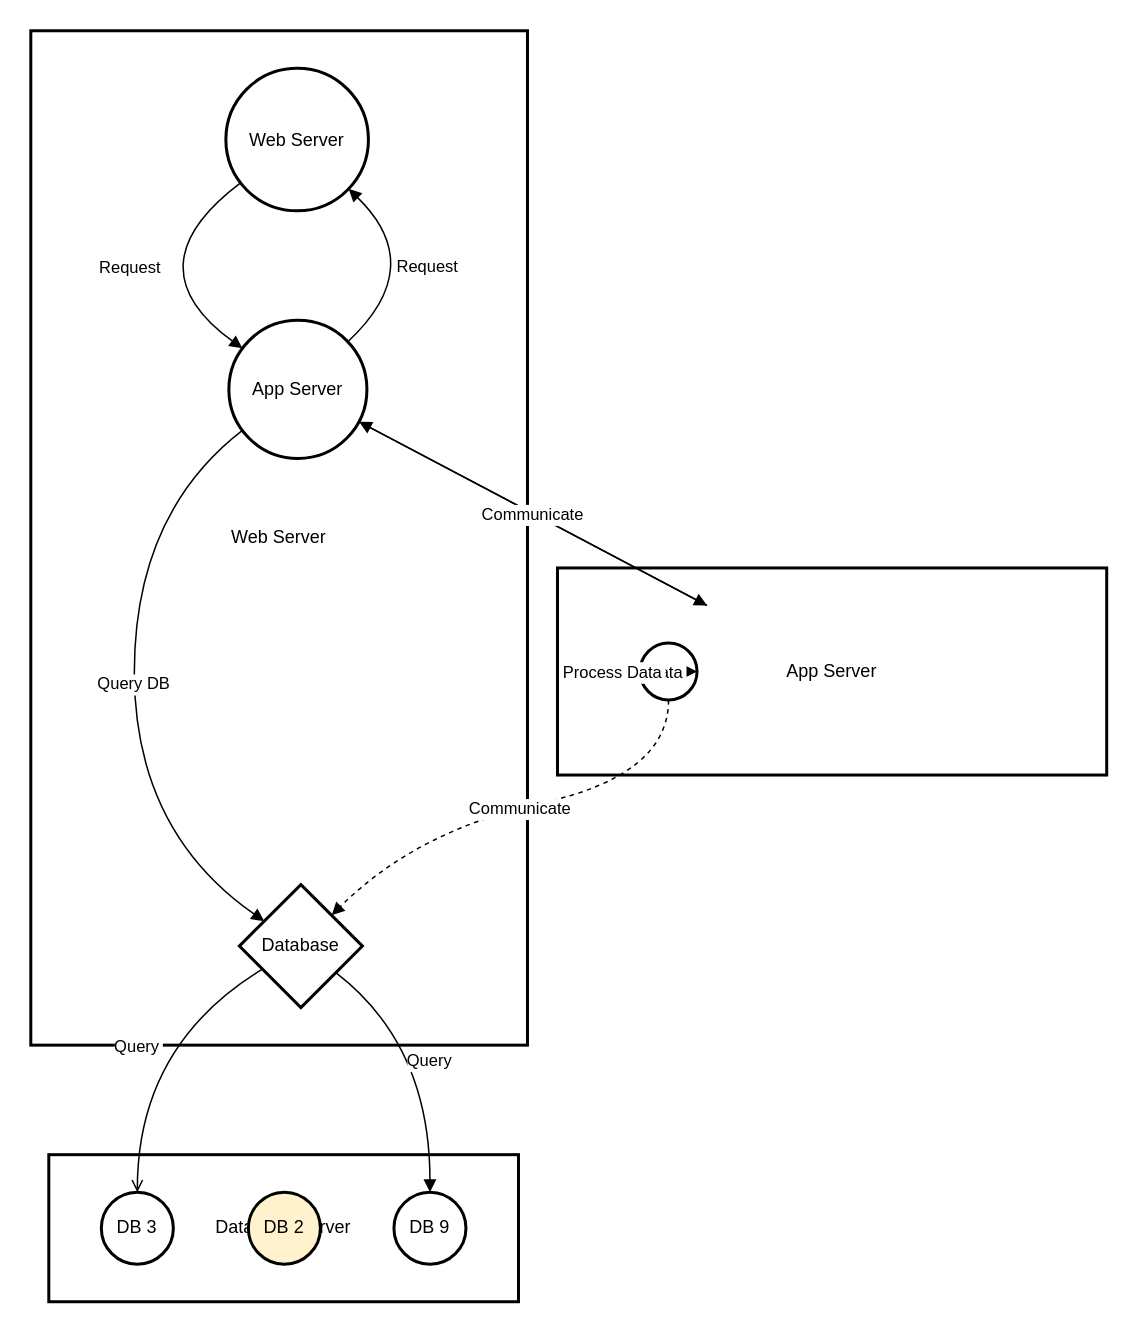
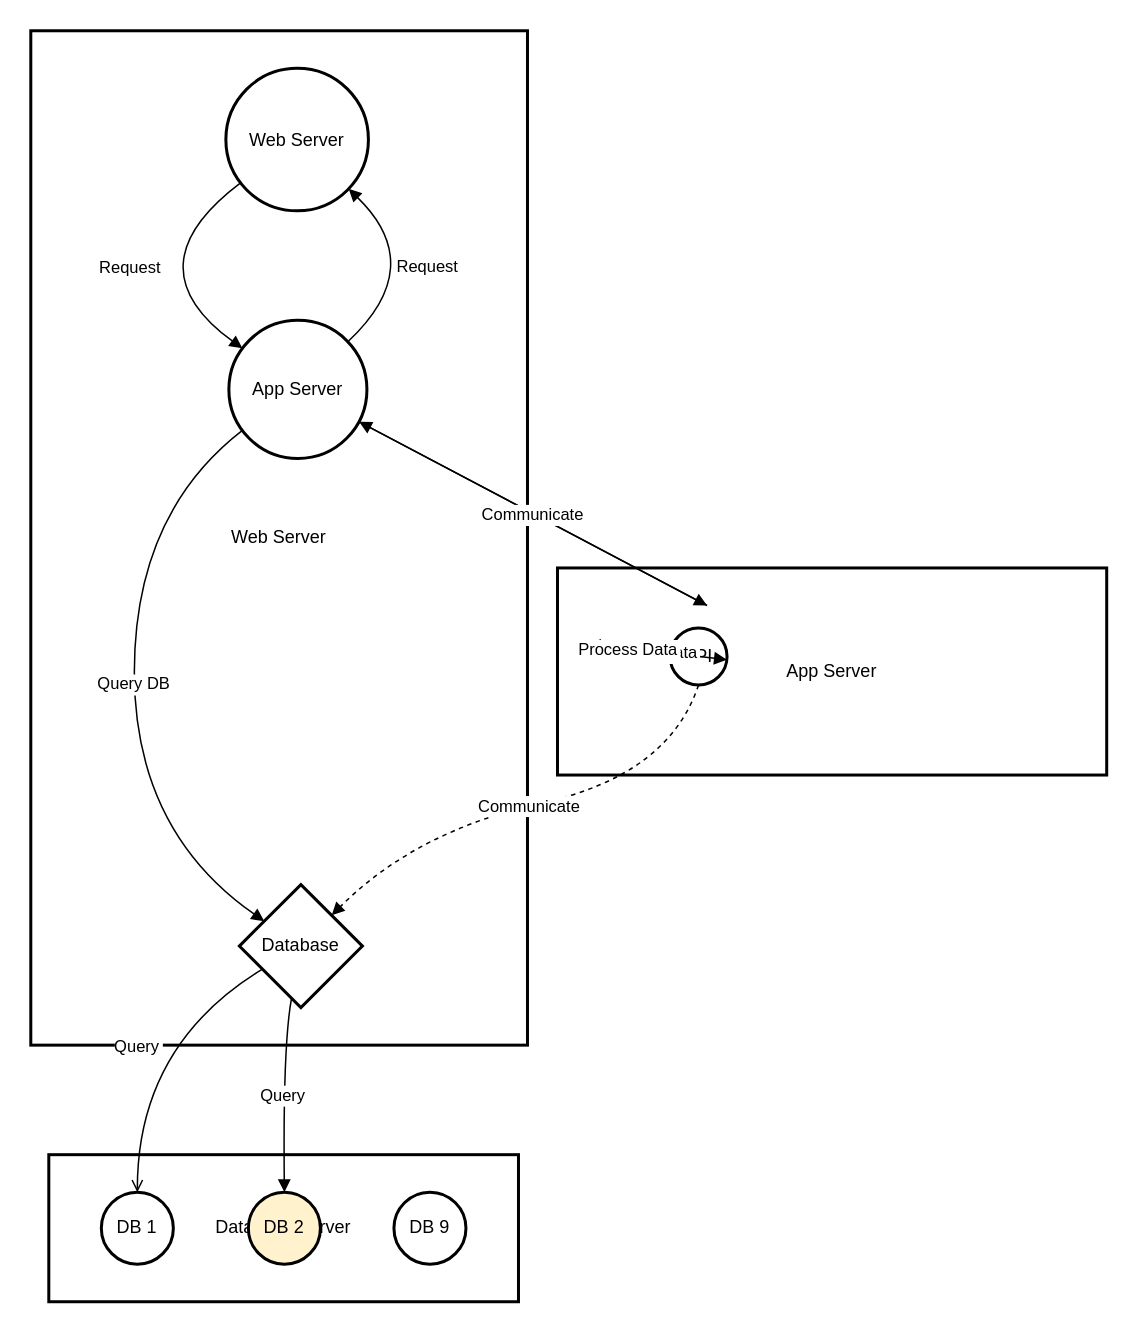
(668, 671) -> (698, 656)
(408, 1064) -> none
none -> (285, 1090)
(137, 1228) -> (137, 1228)
